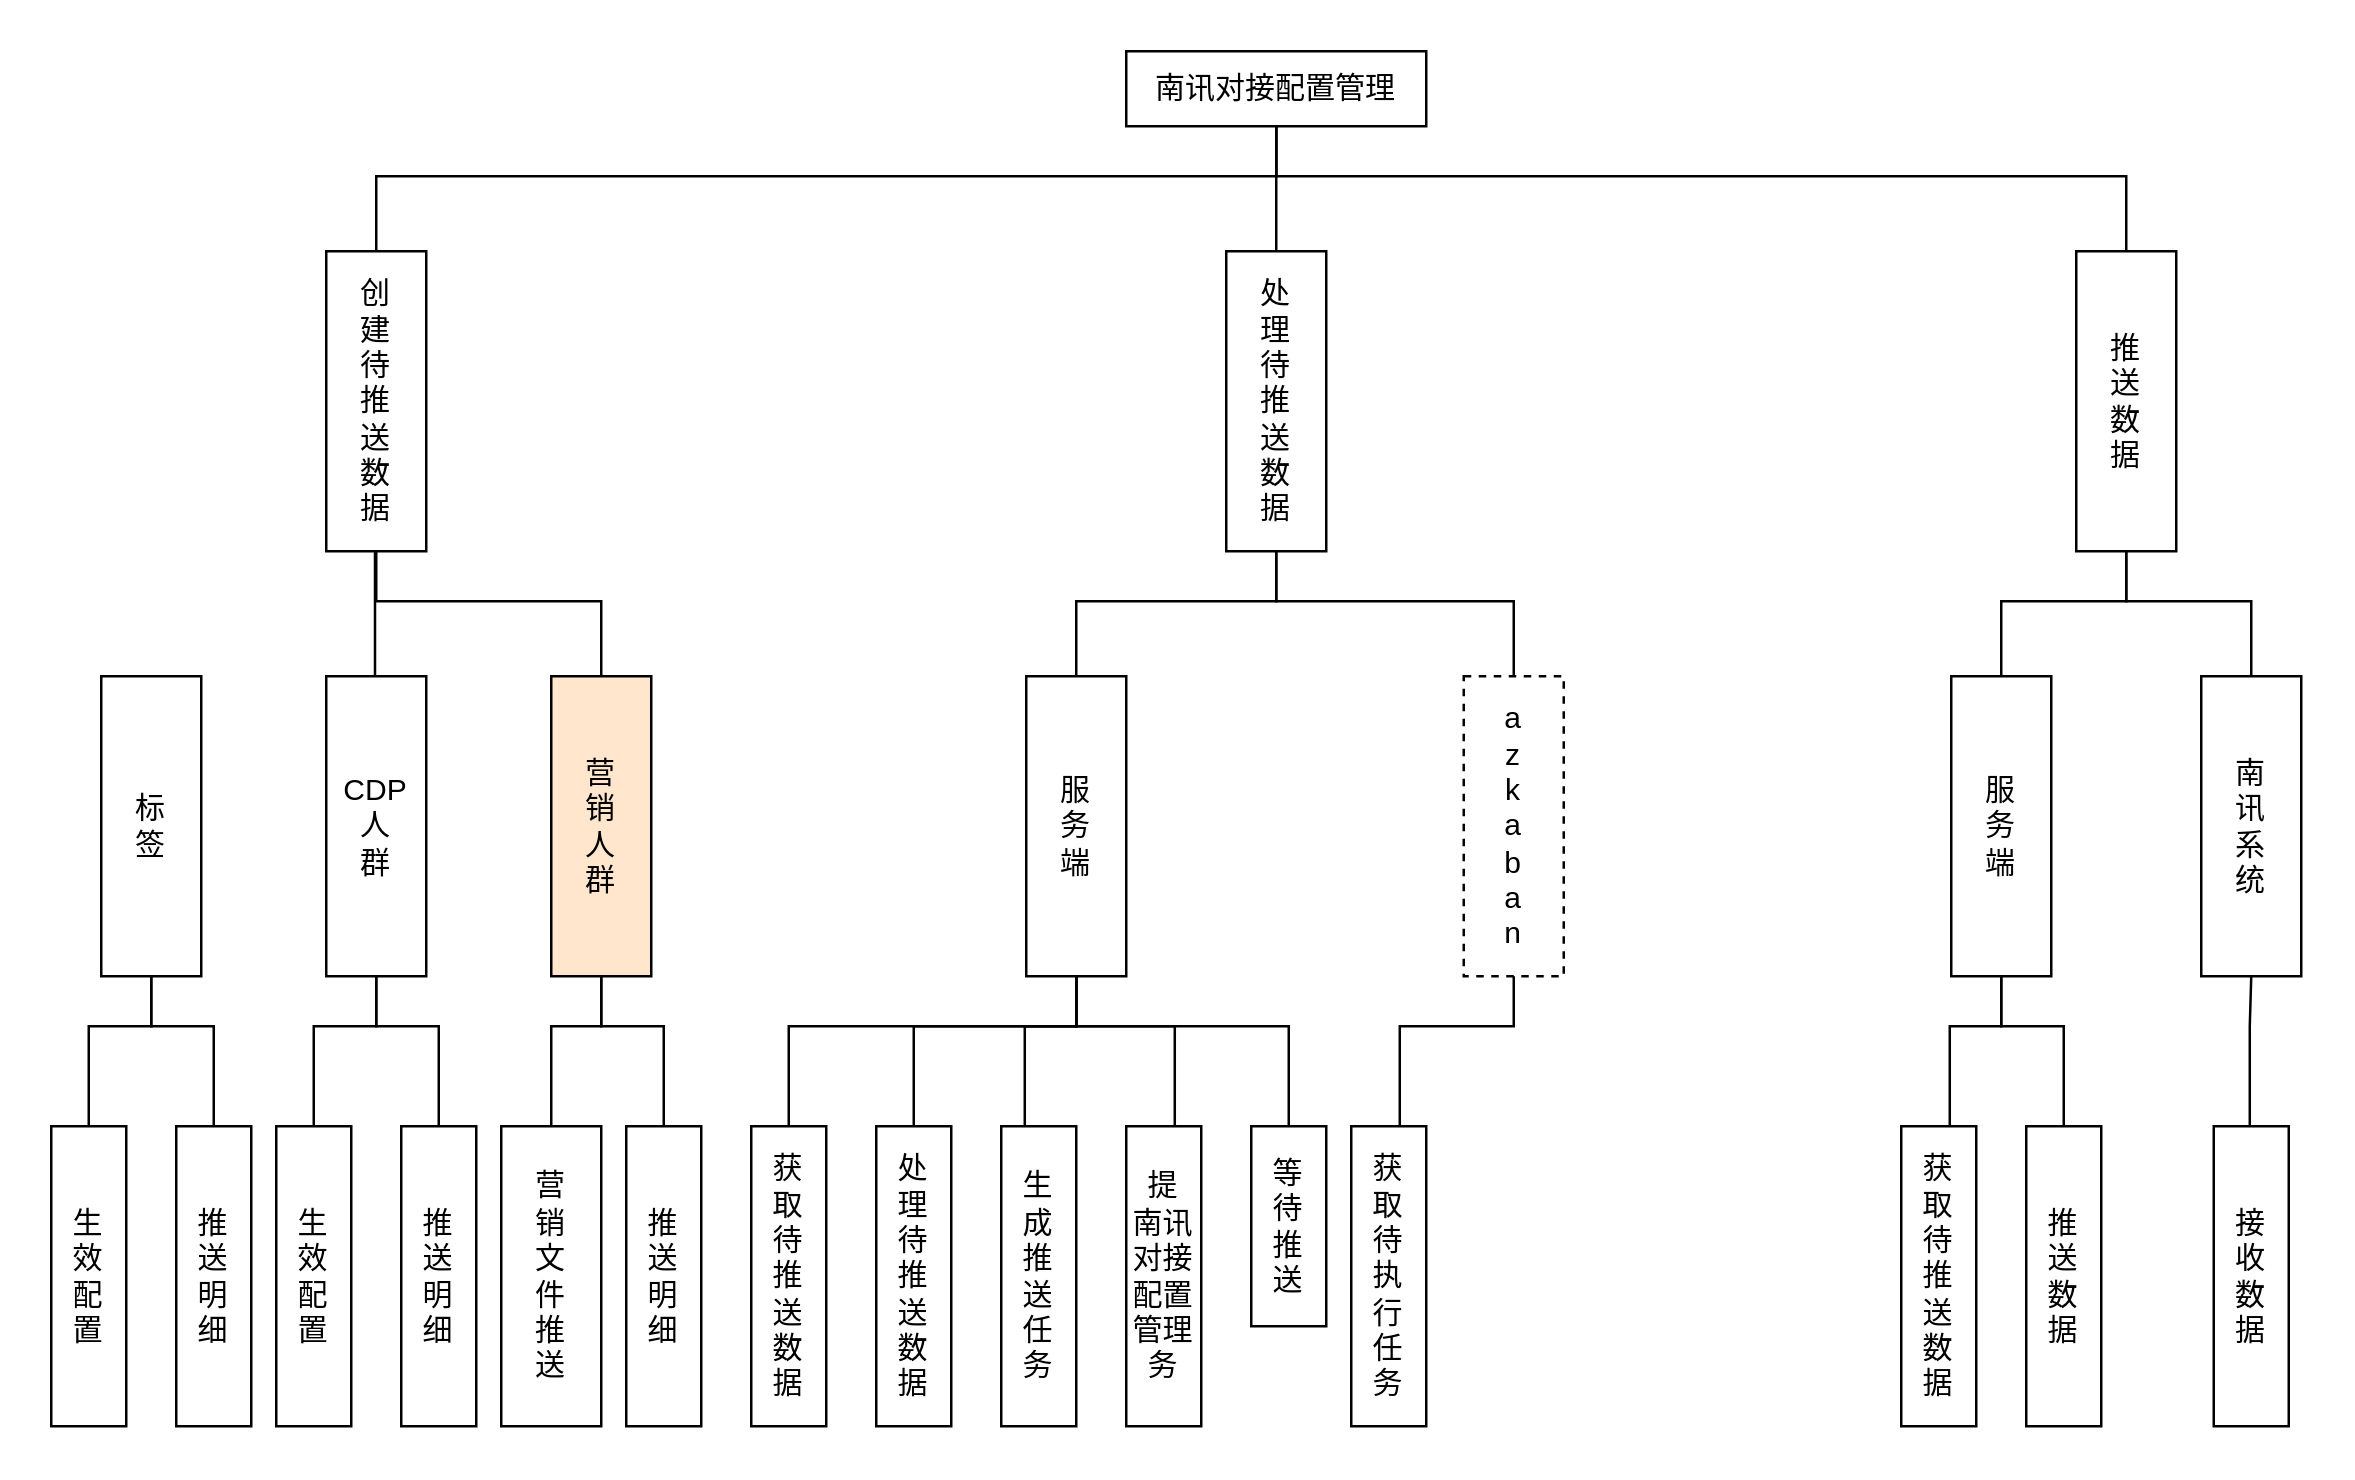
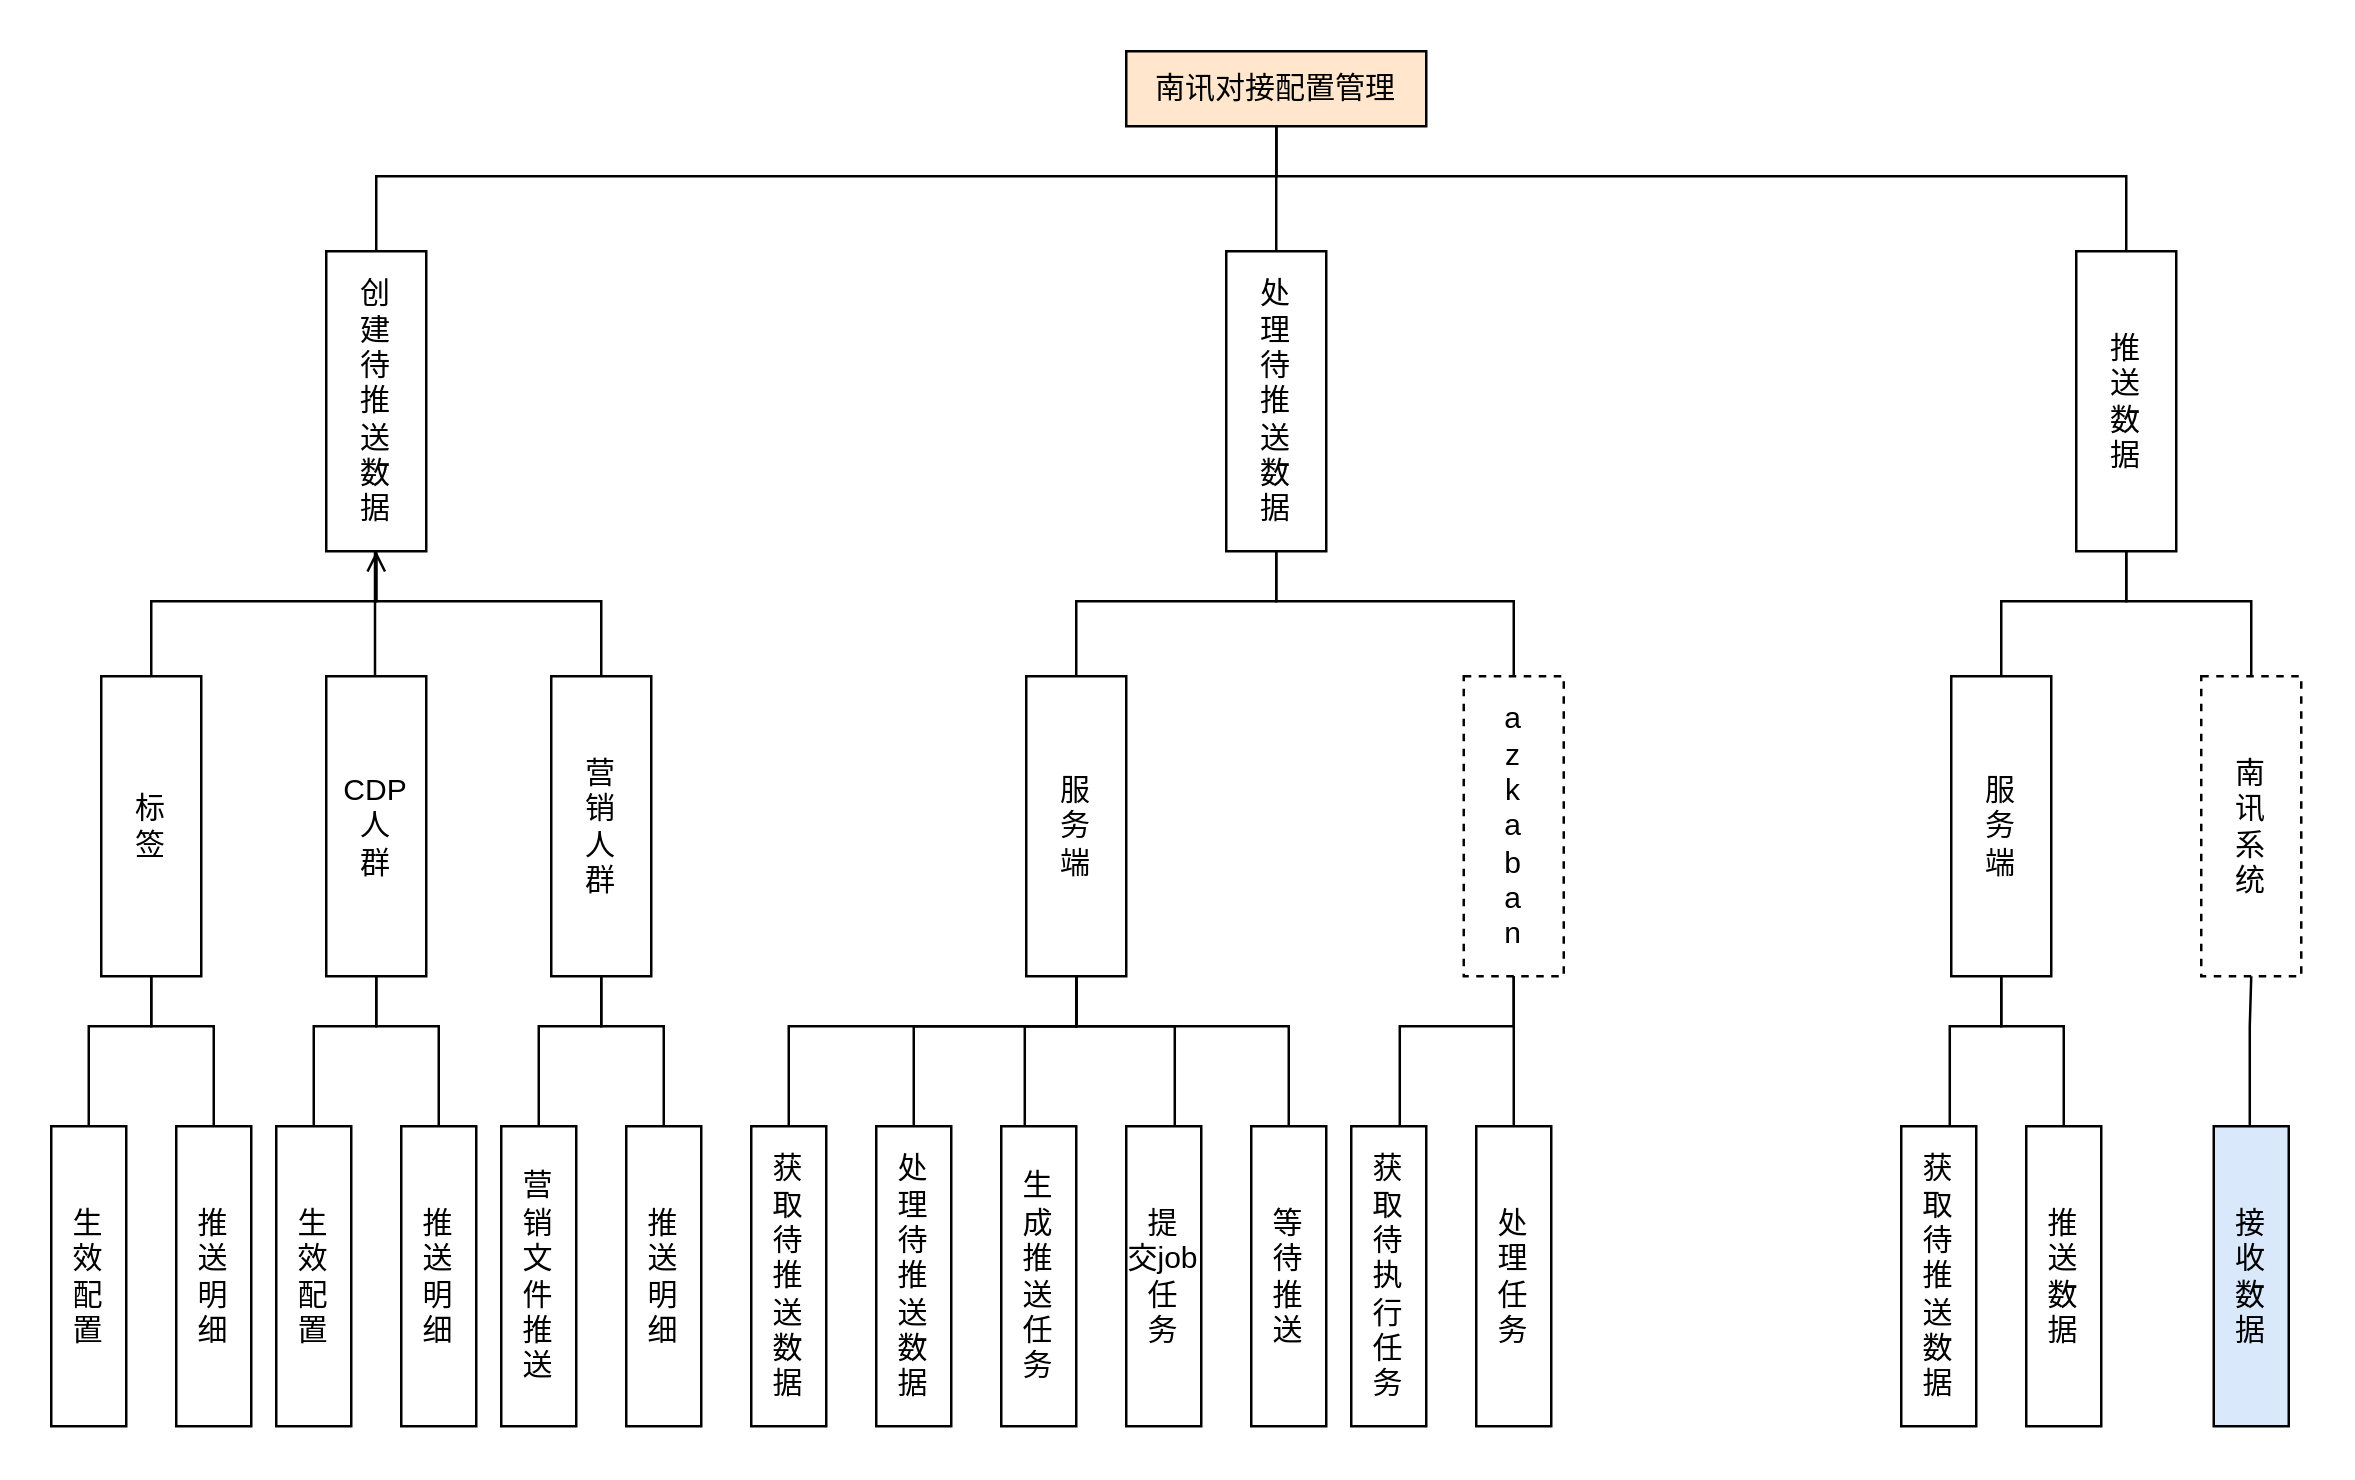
(1276, 89) -> (1276, 89)
none -> (223, 601)
(601, 676) -> (601, 676)
(601, 826) -> (601, 826)
(2251, 826) -> (2251, 826)
none -> (1514, 1077)
(1289, 1226) -> (1289, 1276)
(551, 1276) -> (539, 1276)
(1164, 1276) -> (1164, 1276)
none -> (1514, 1276)
(2251, 1276) -> (2251, 1276)
